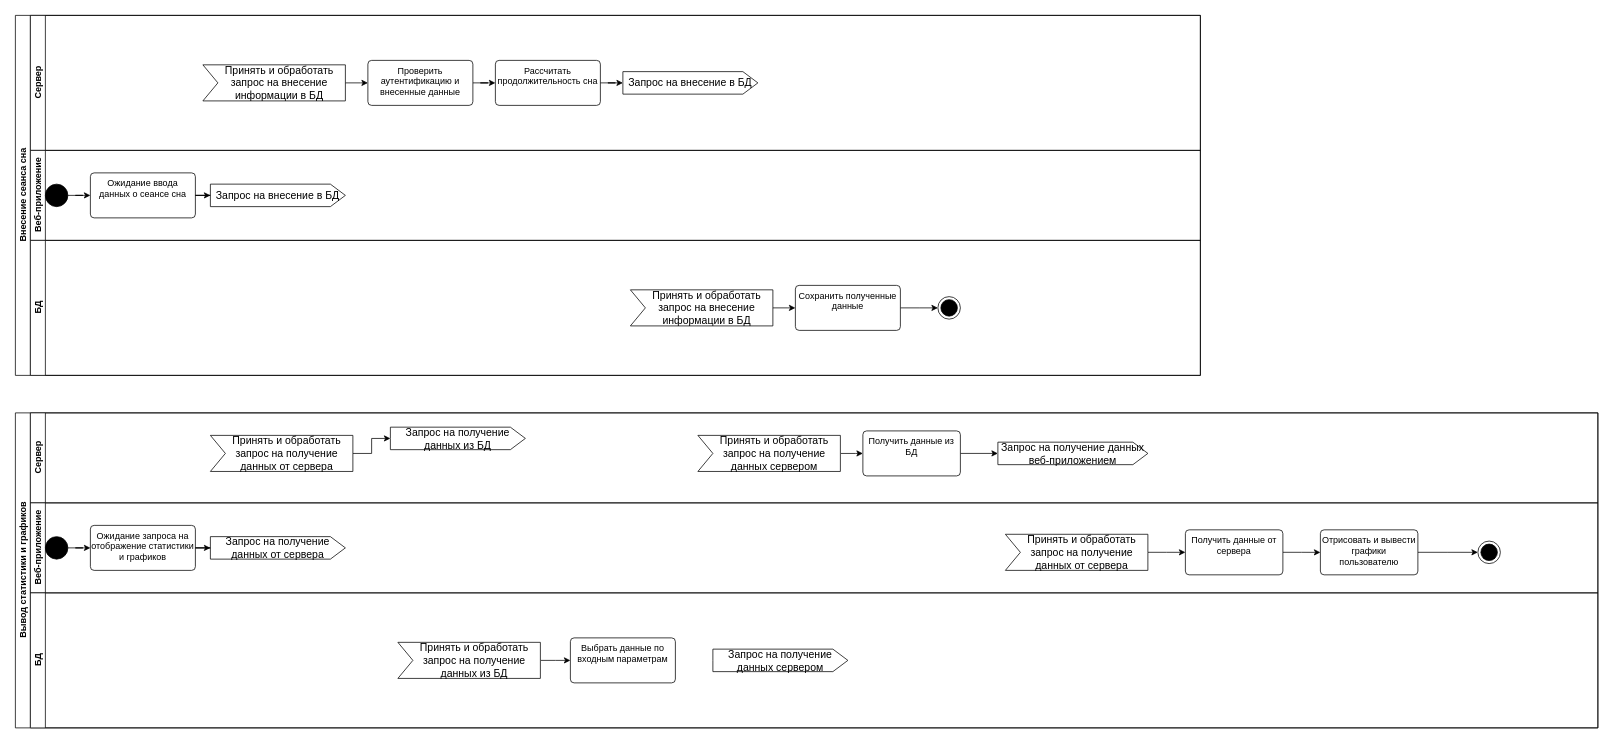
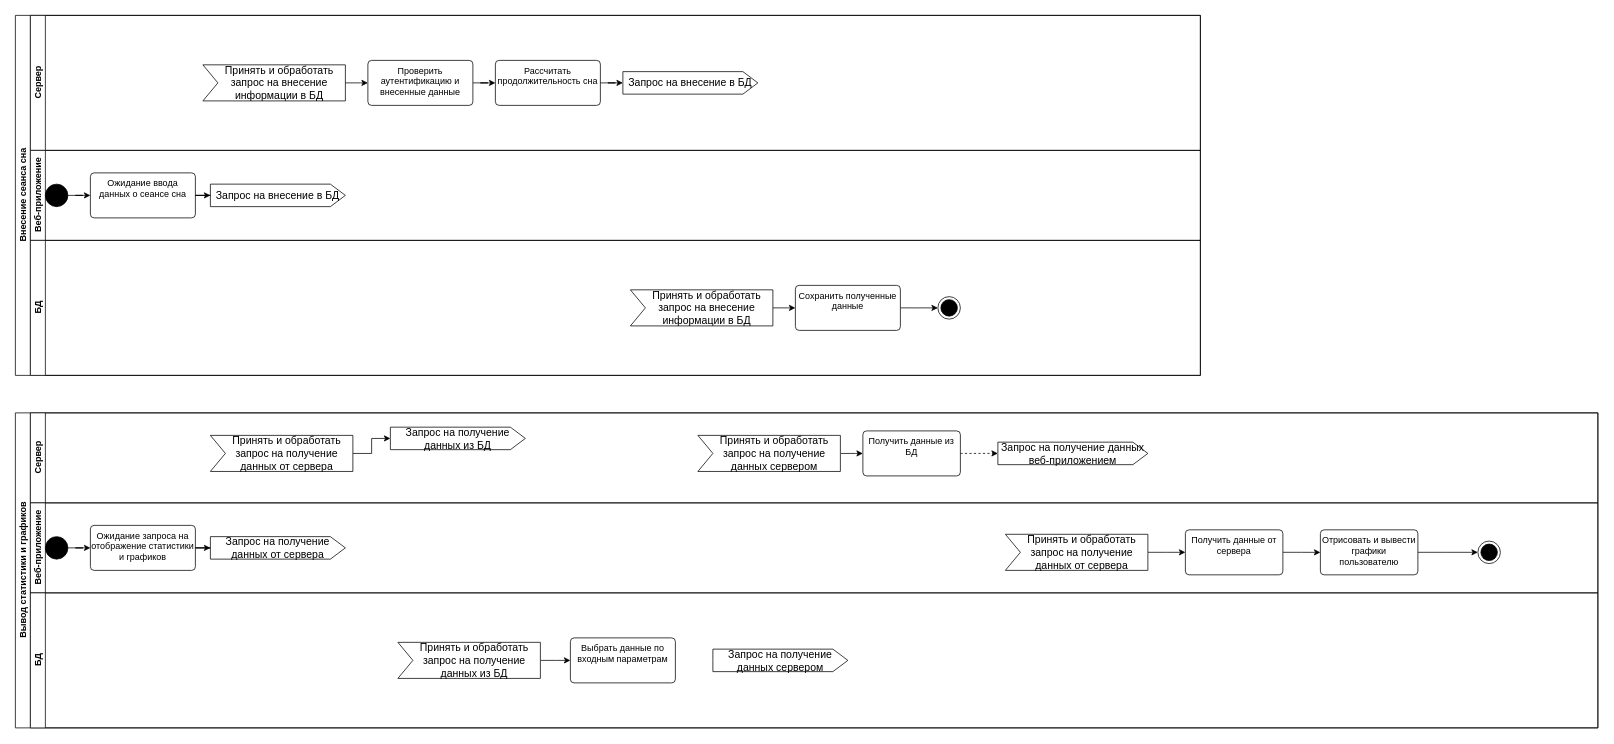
(977, 453) -> (977, 453)
